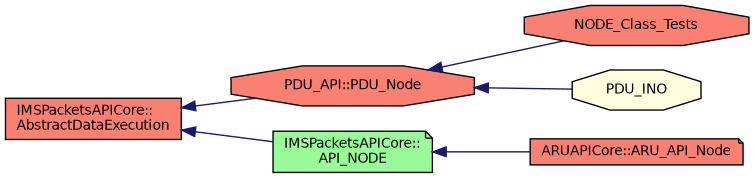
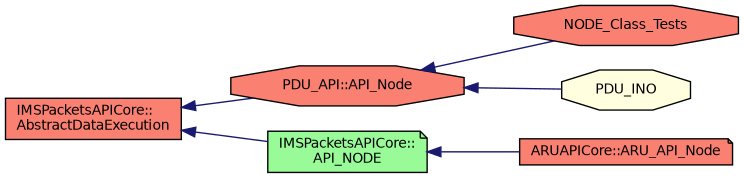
(353, 86) -> (347, 86)
